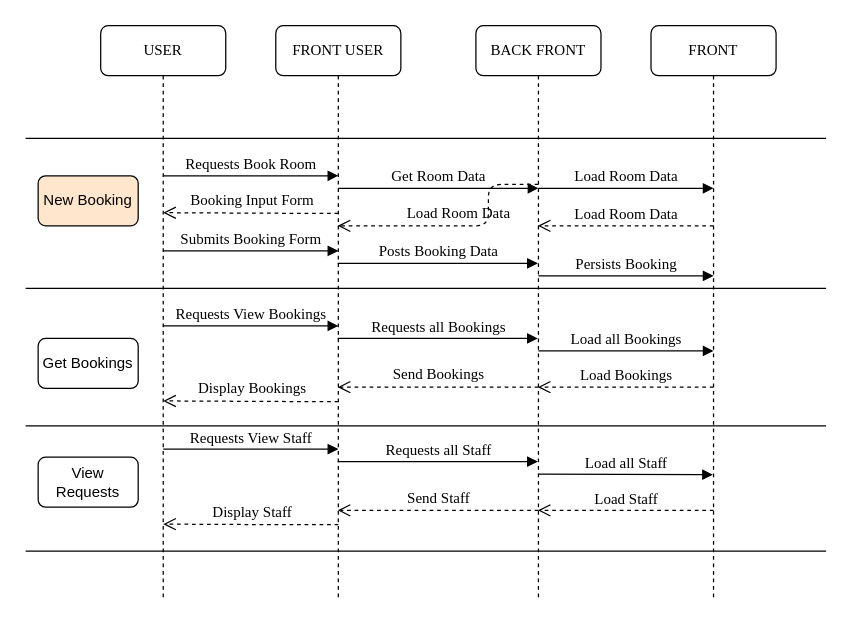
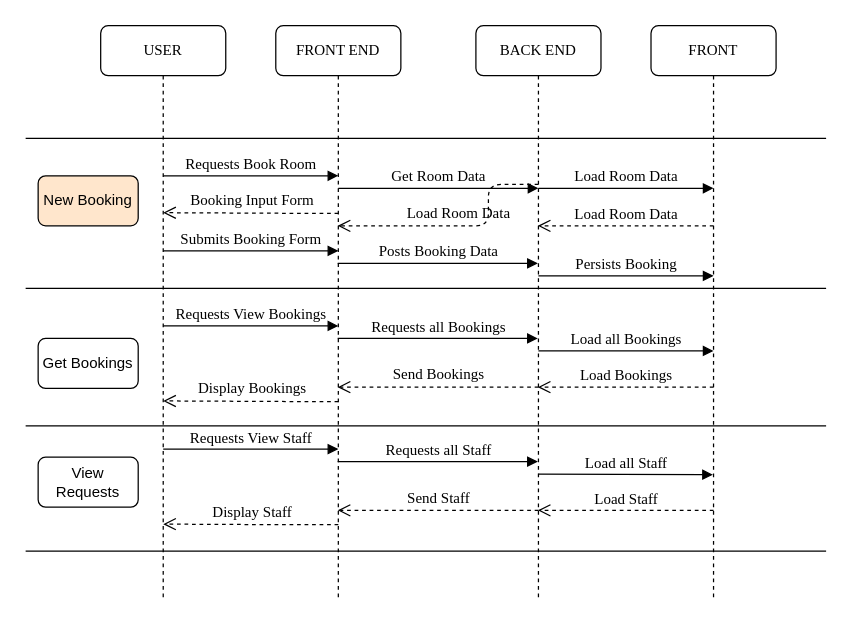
(338, 51) -> (338, 51)
(538, 51) -> (538, 51)
